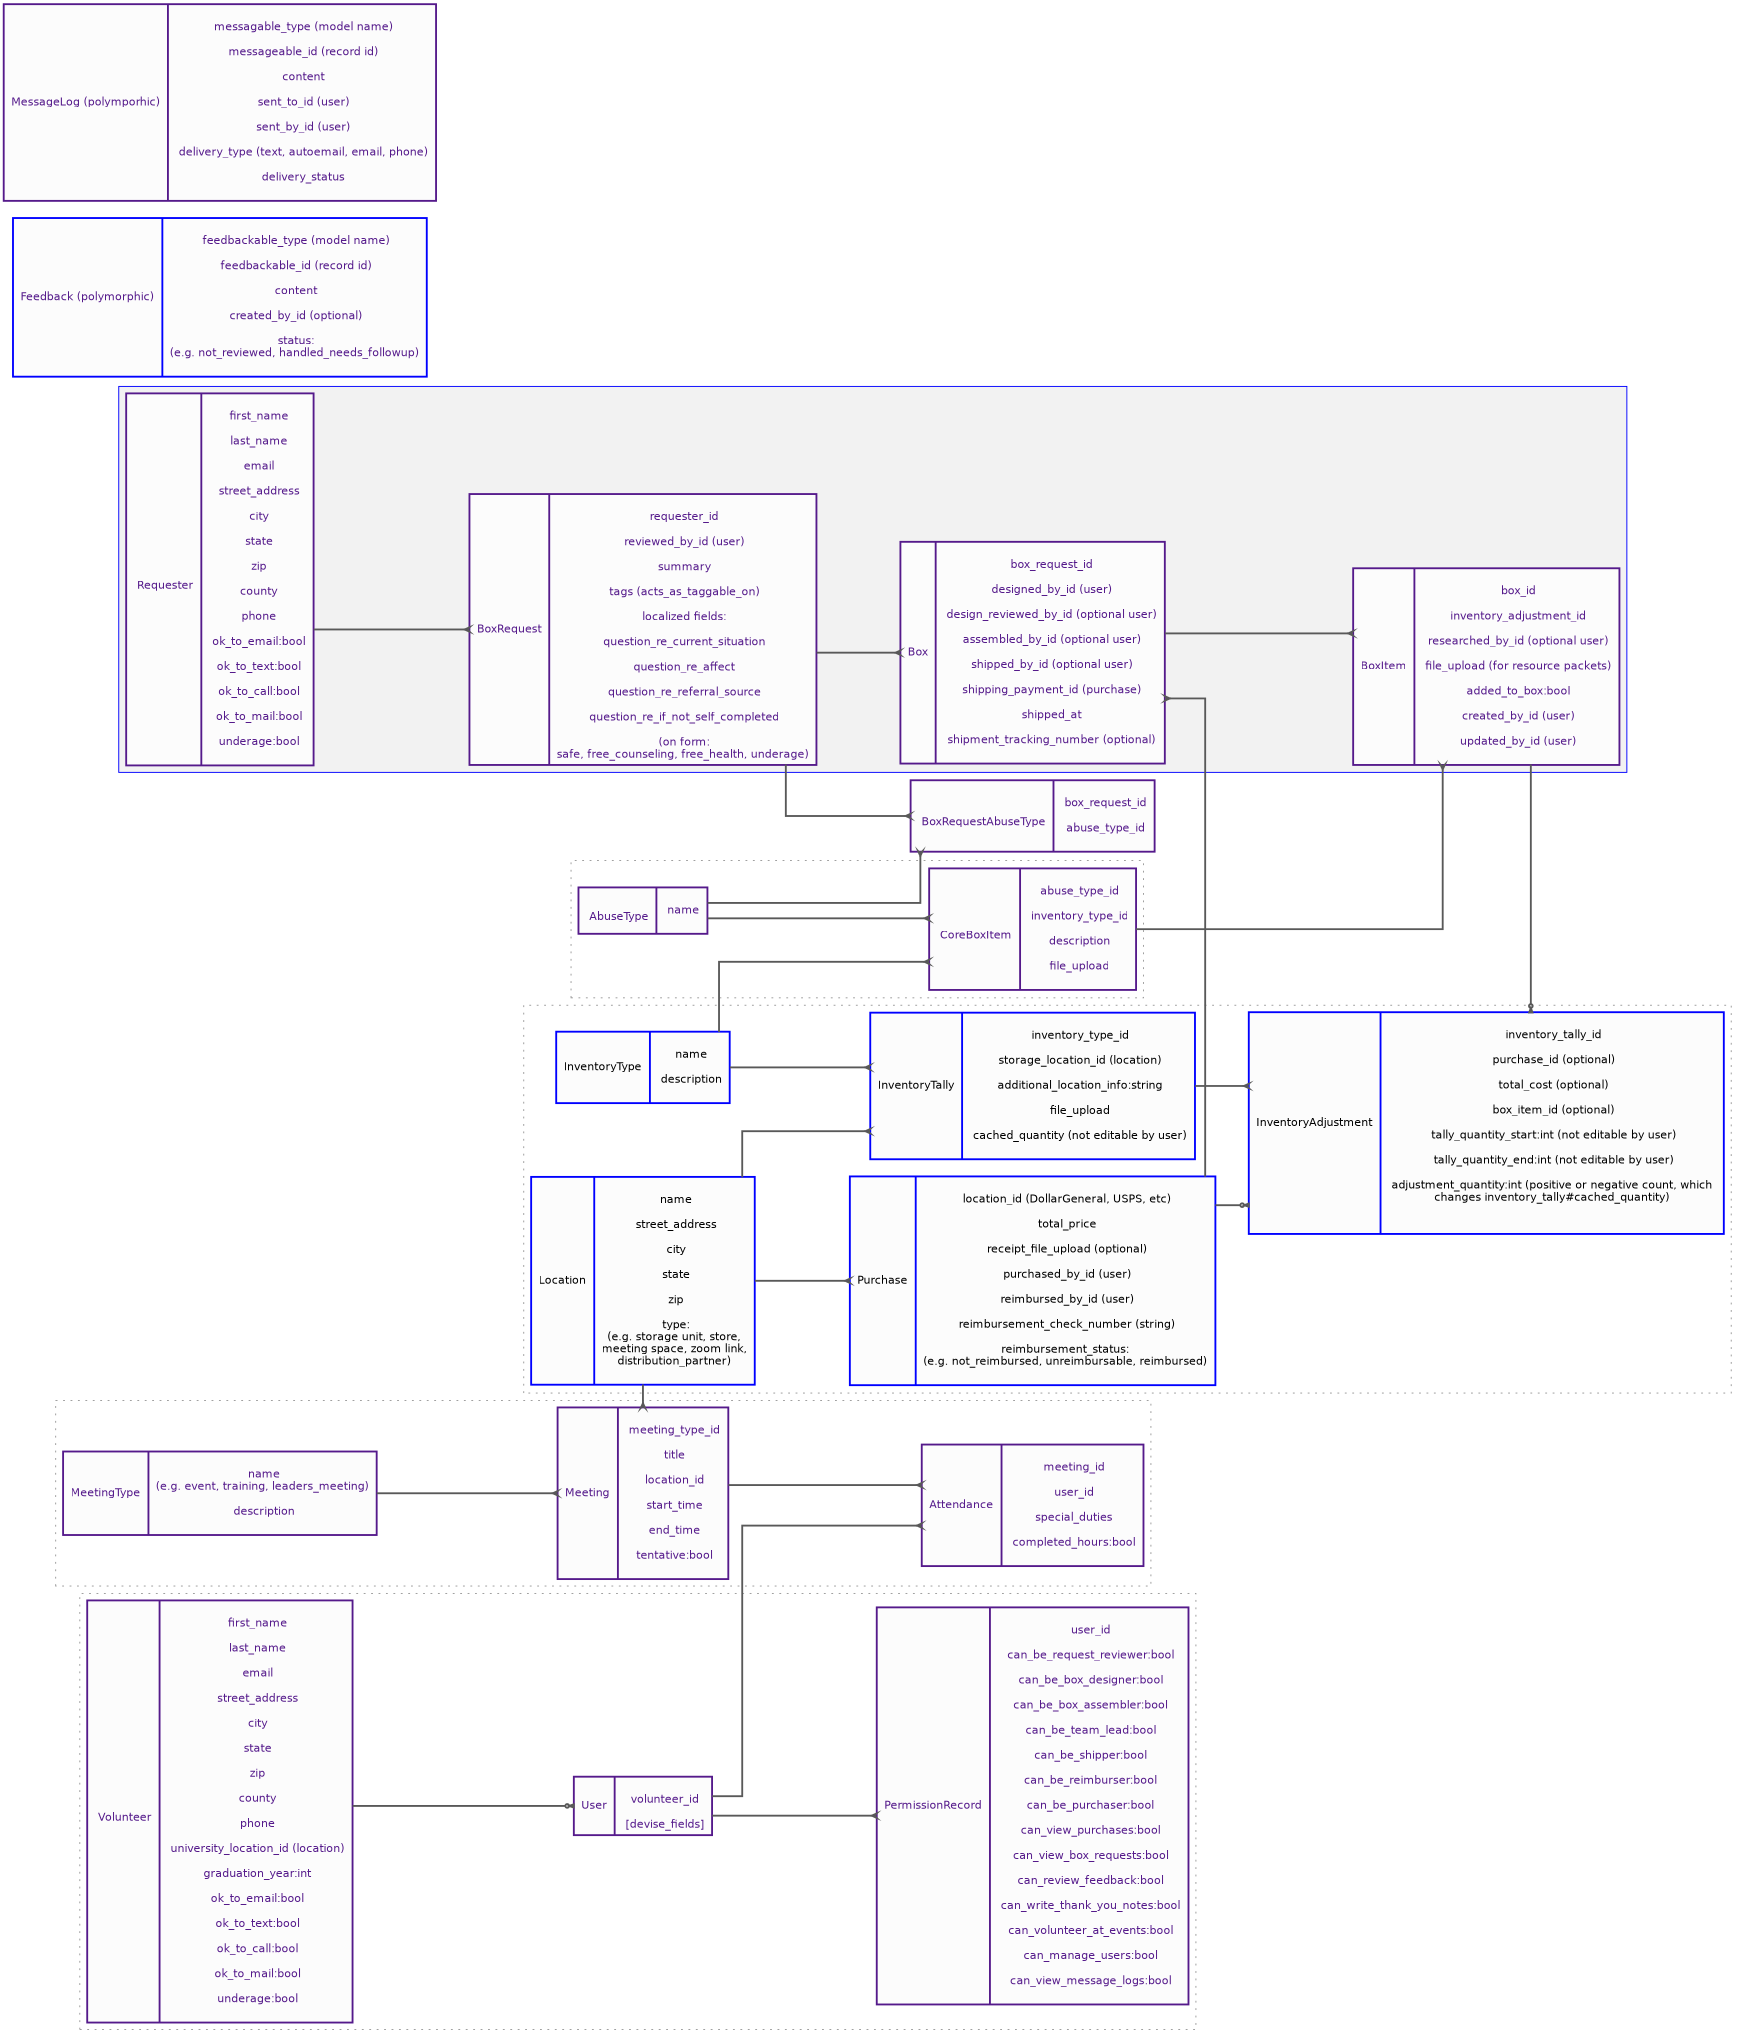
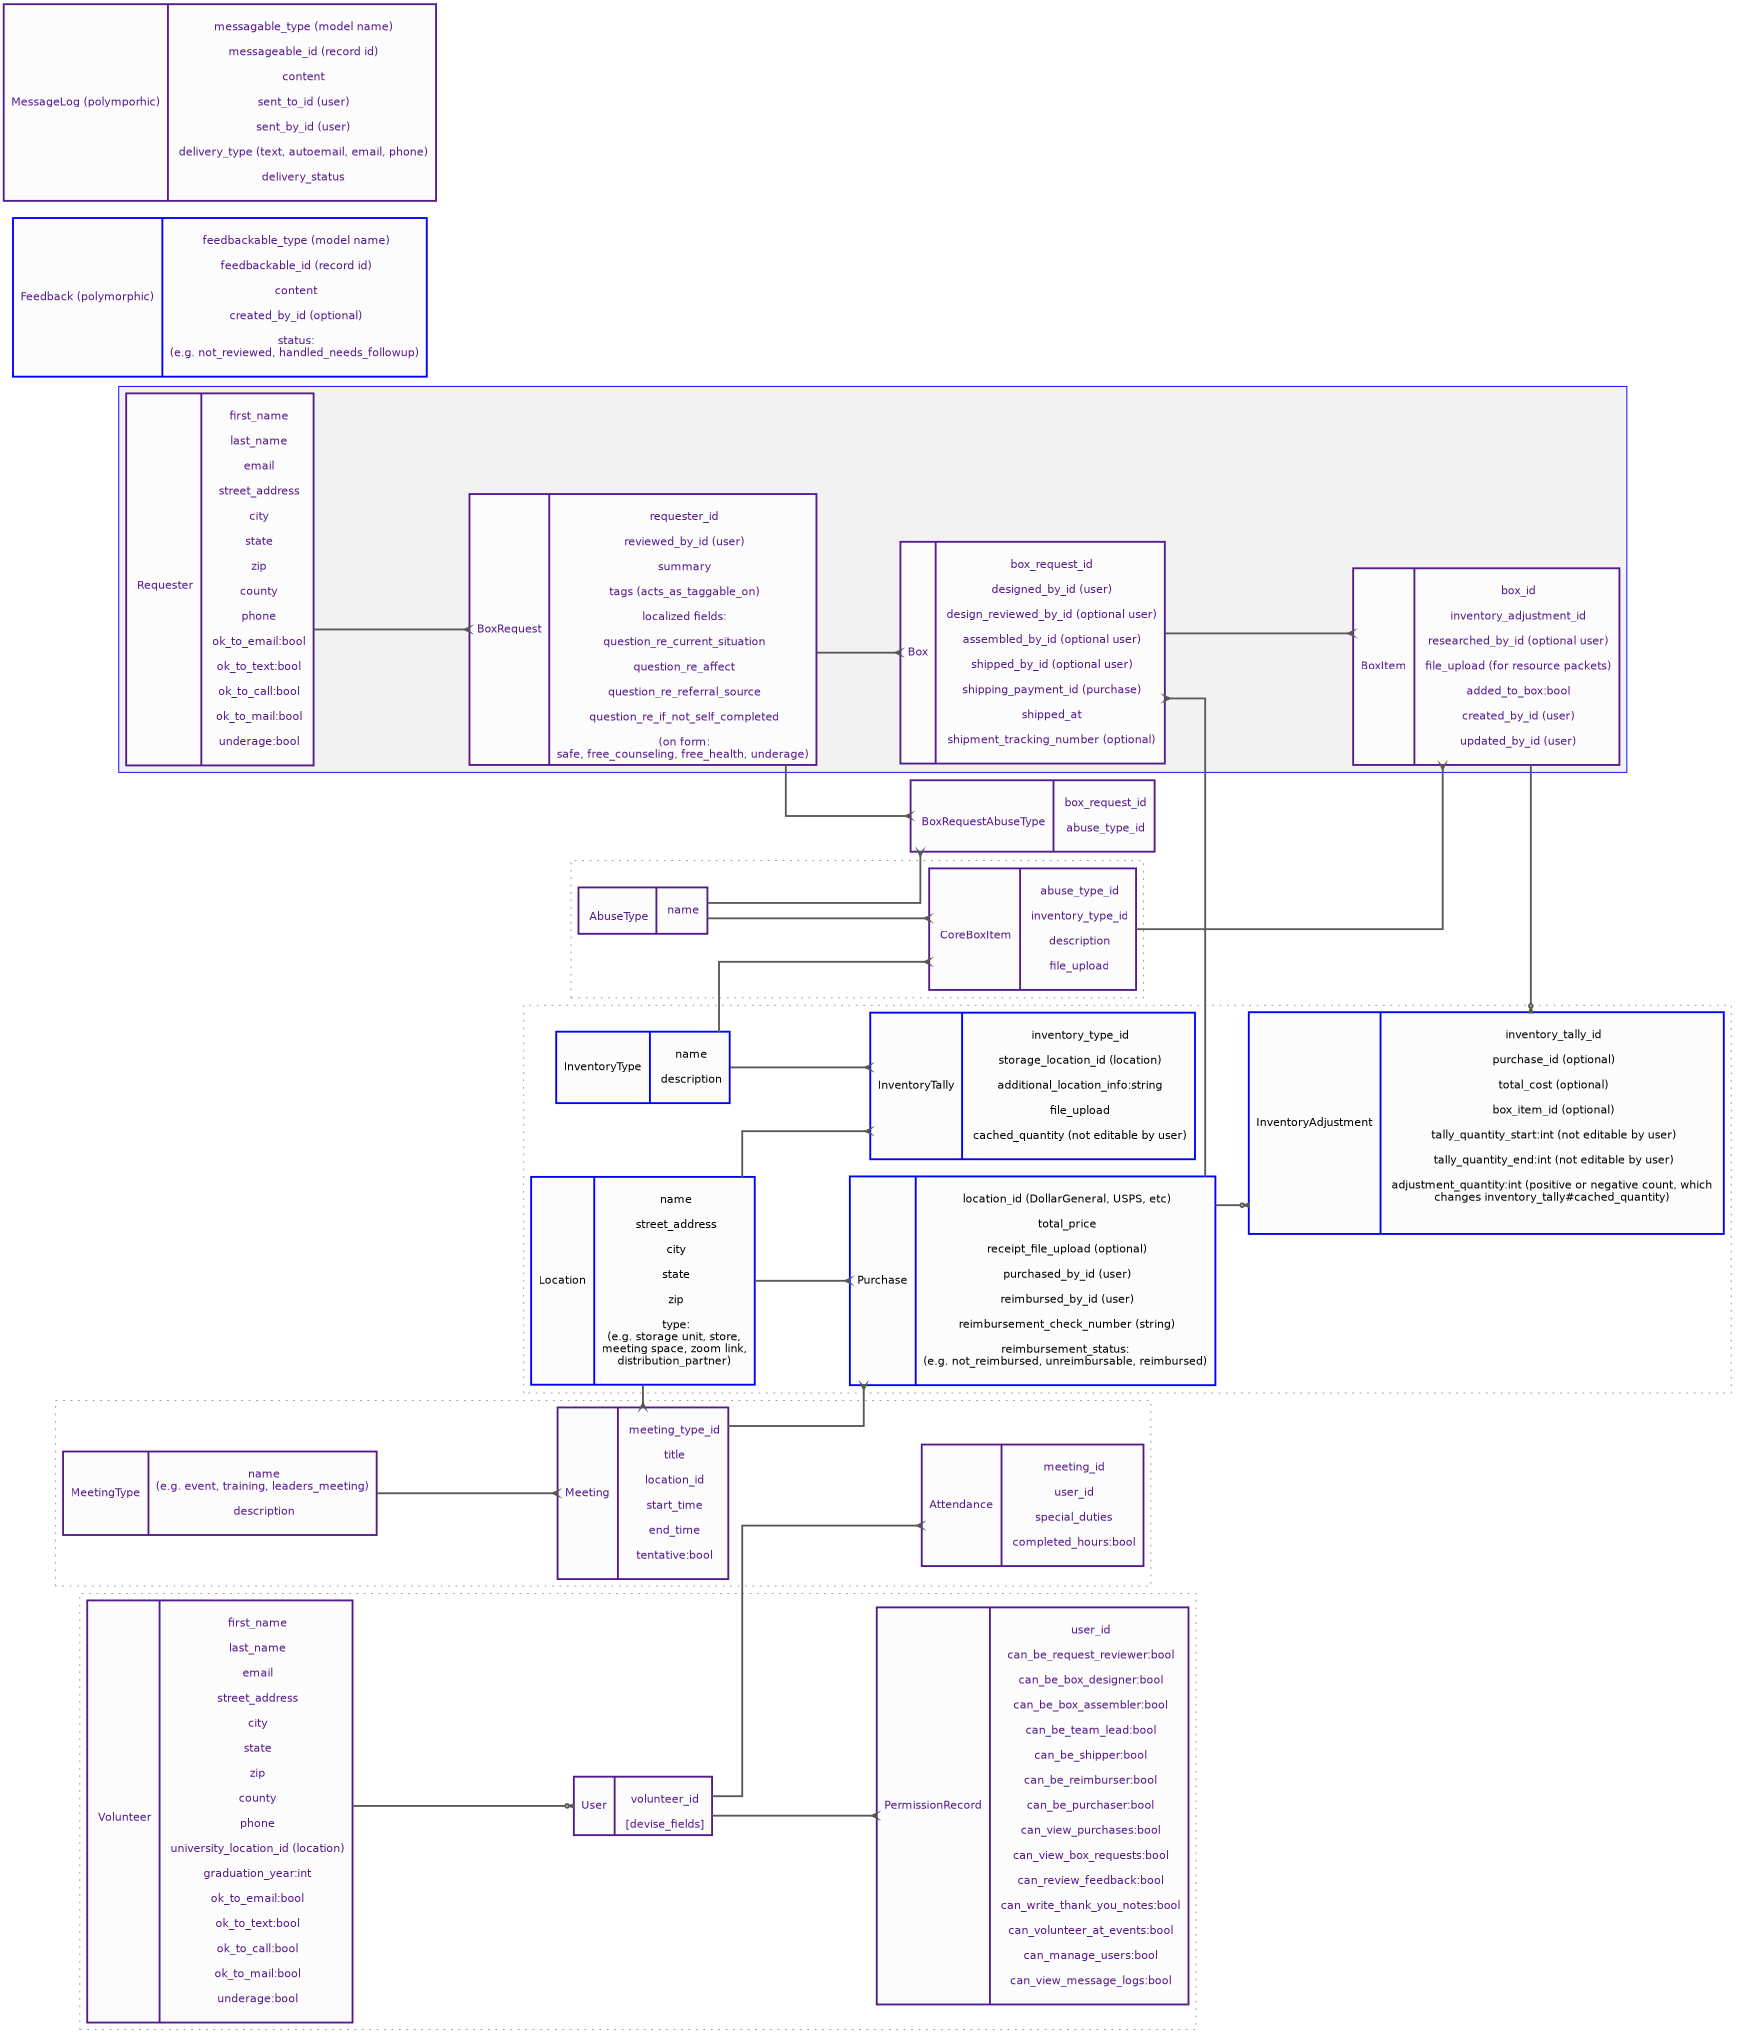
(1220, 1086) -> none
(823, 1485) -> (814, 1426)
